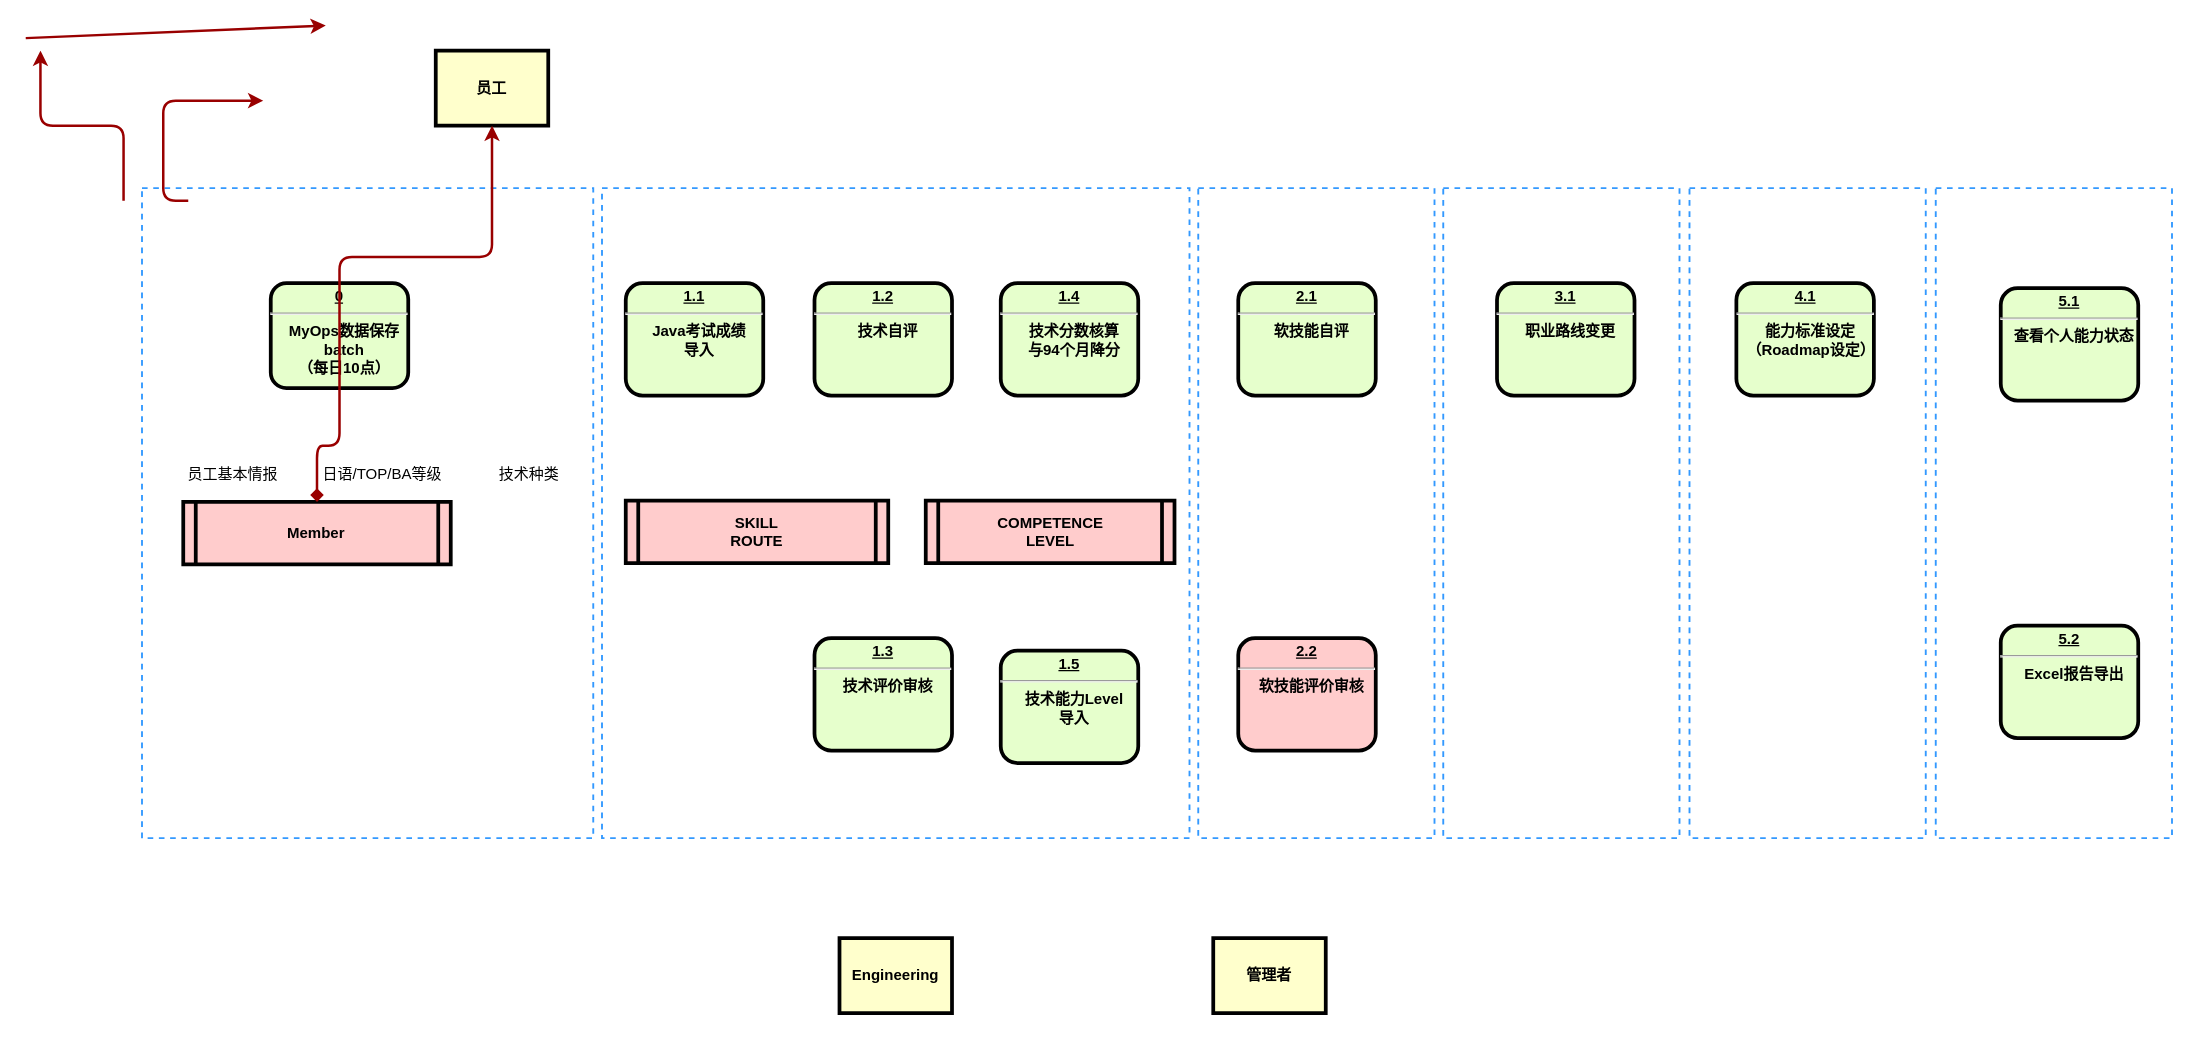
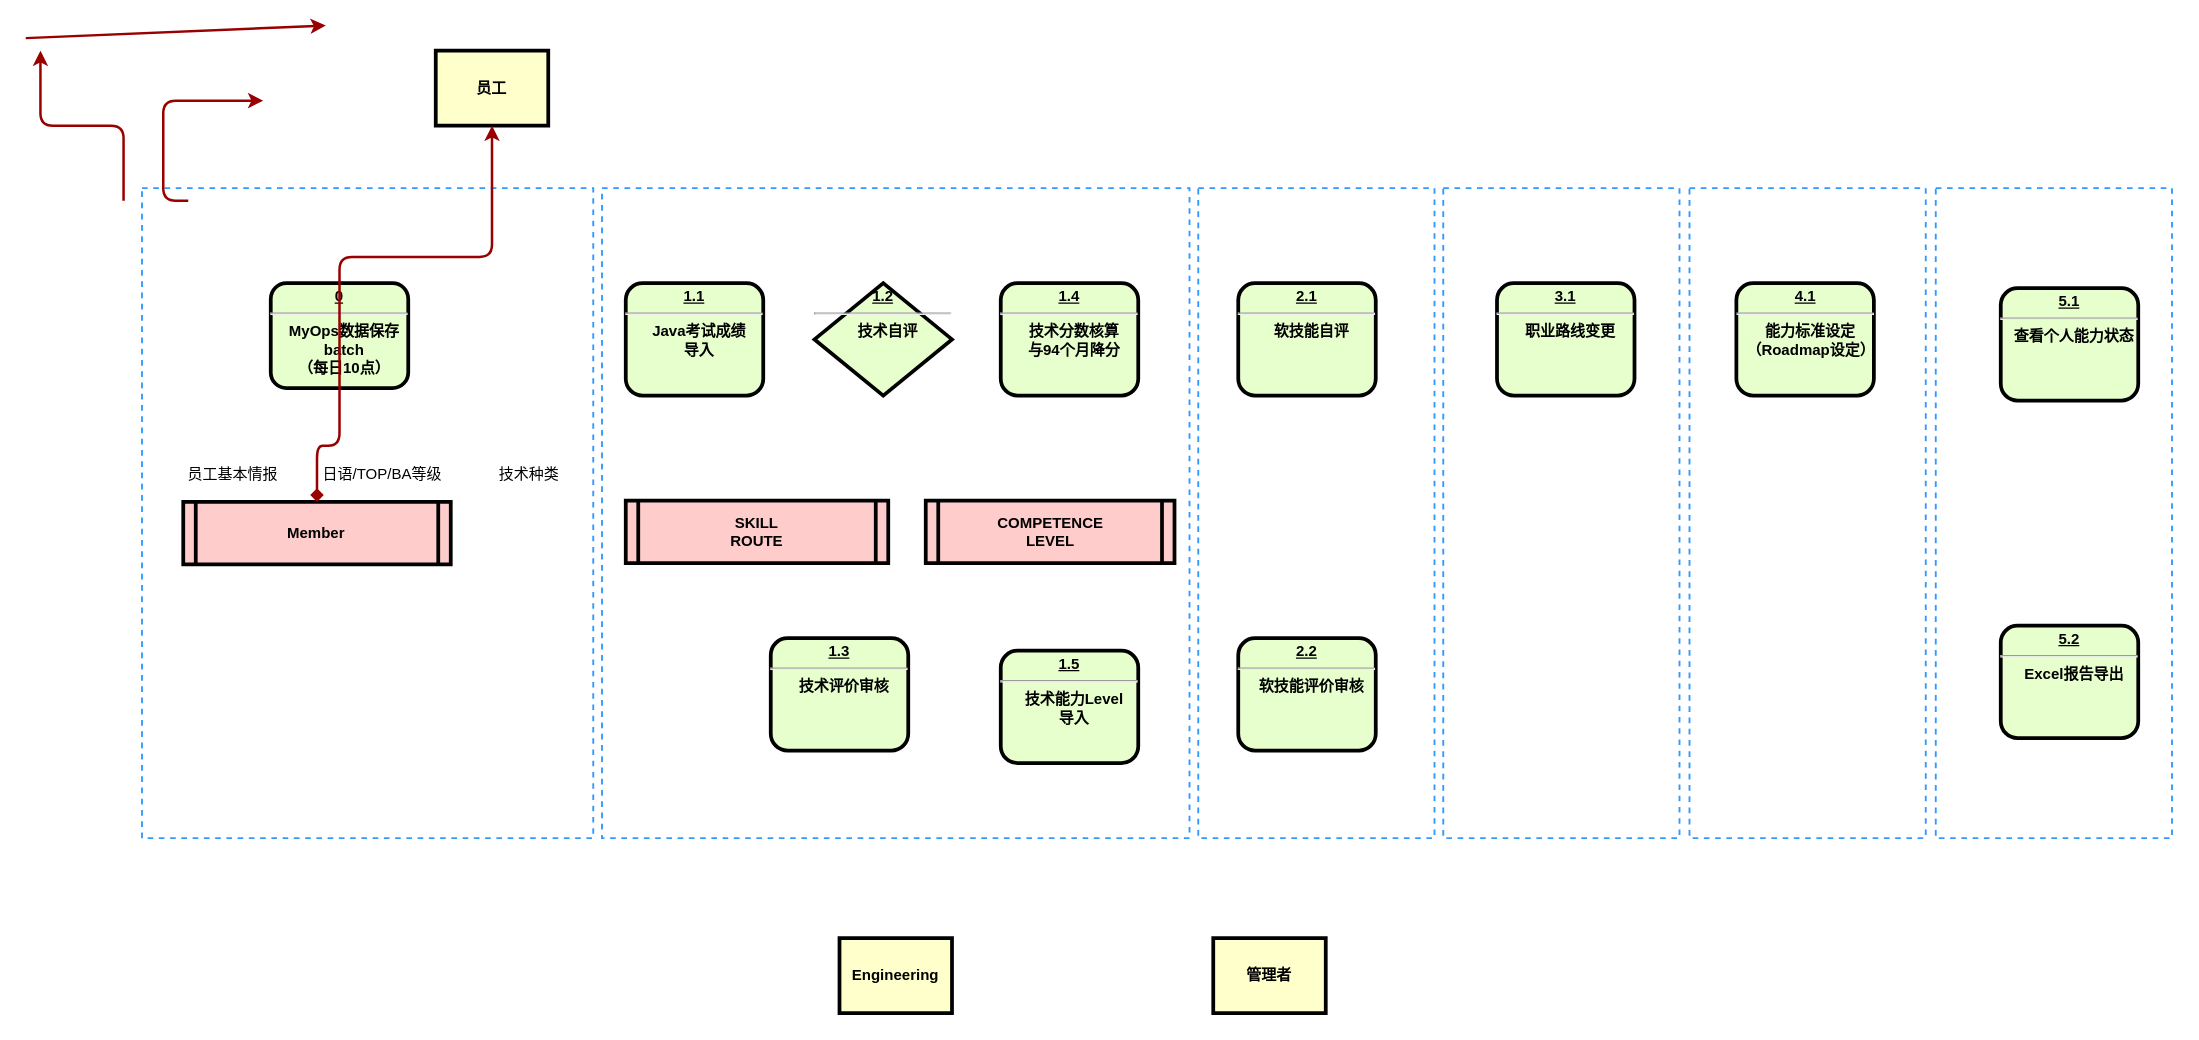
(883, 339) -> (883, 339)
(883, 694) -> (839, 694)
(1307, 694) -> (1307, 694)
